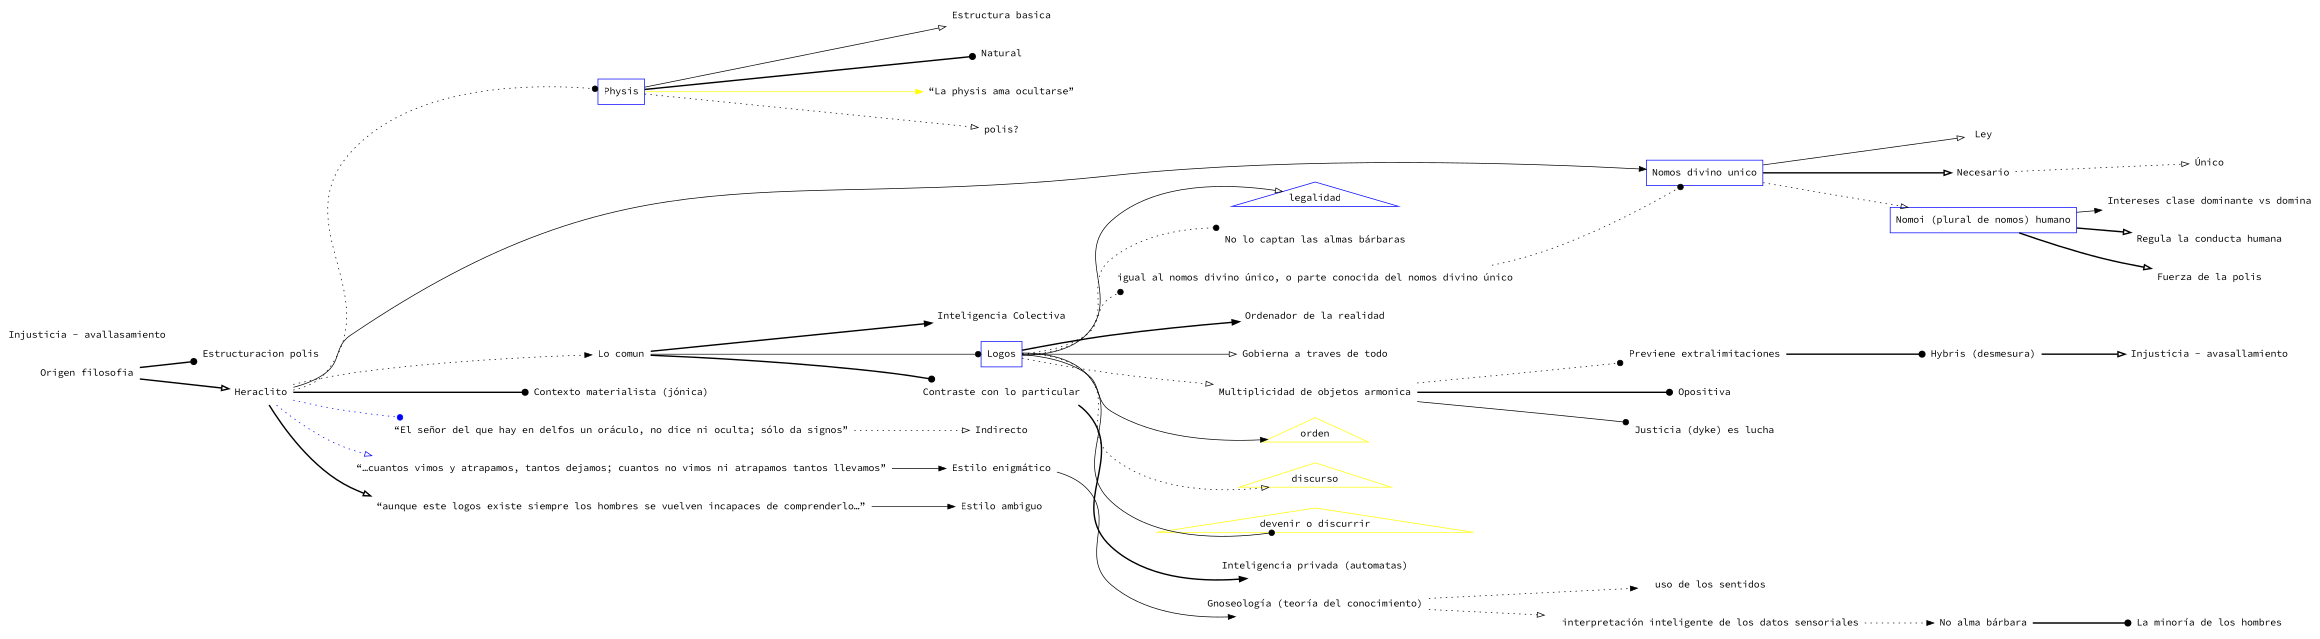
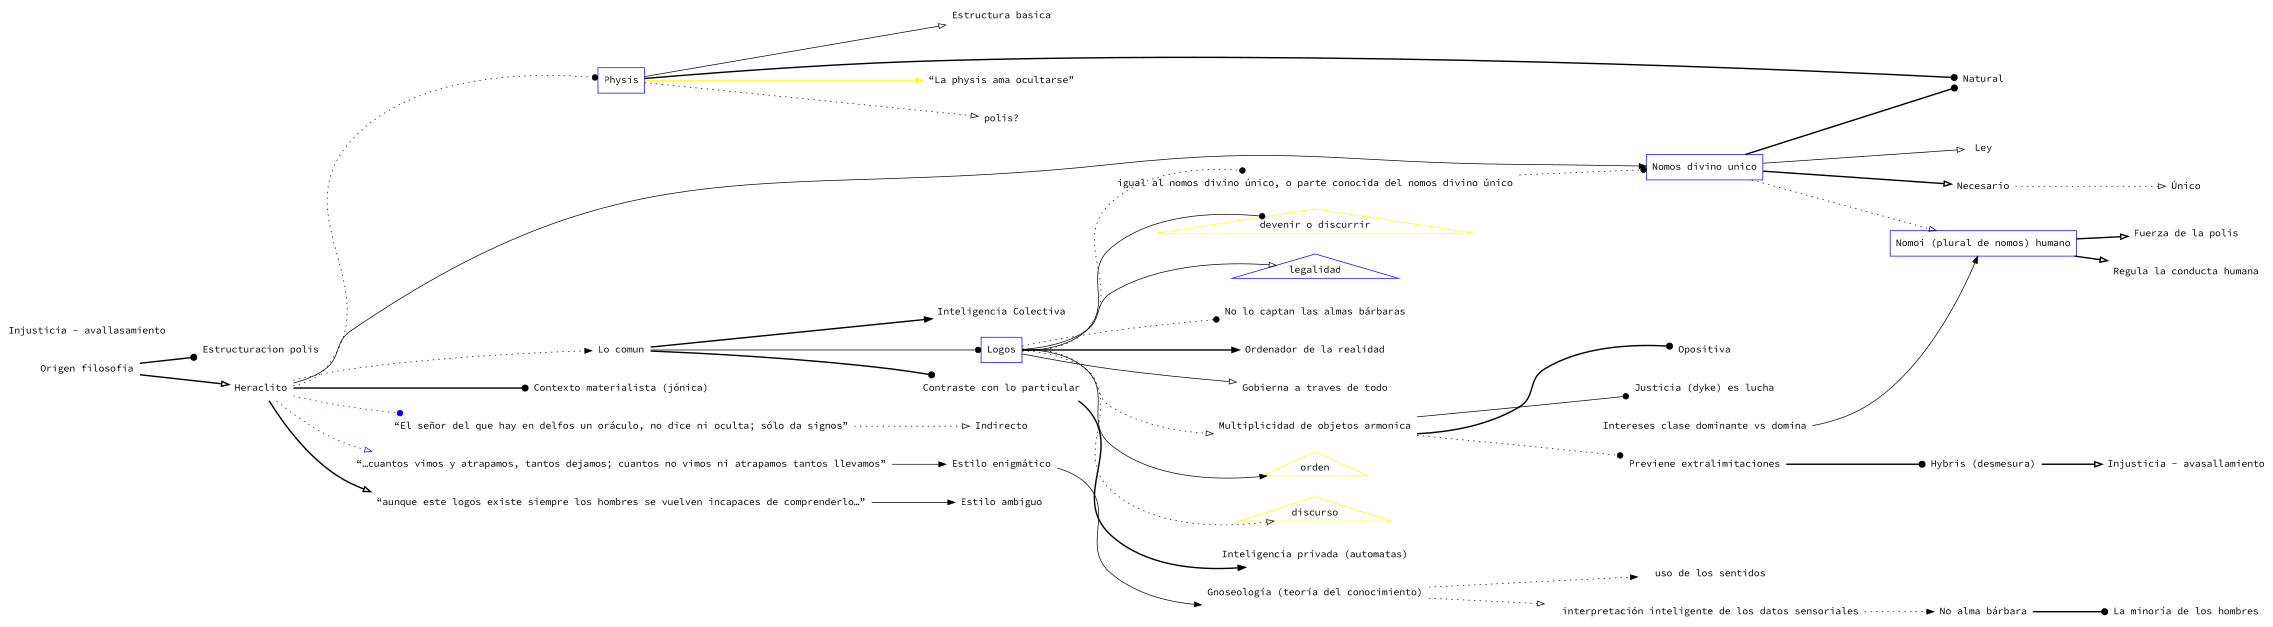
none -> (1848, 122)
(2086, 212) -> (1913, 365)
